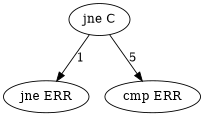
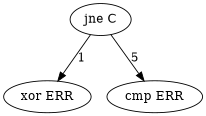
(46, 97) -> (47, 97)
